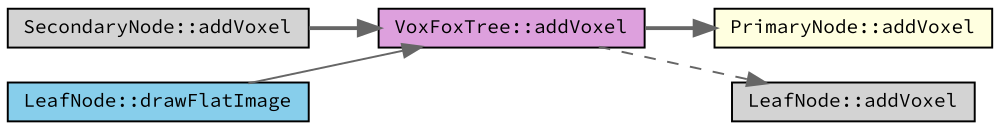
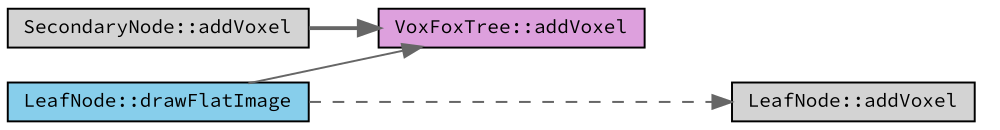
(853, 28) -> none
(673, 63) -> (511, 102)
